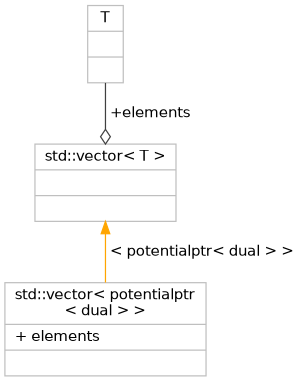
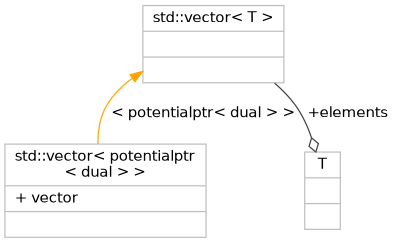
(105, 106) -> (297, 108)
(58, 337) -> (47, 198)
